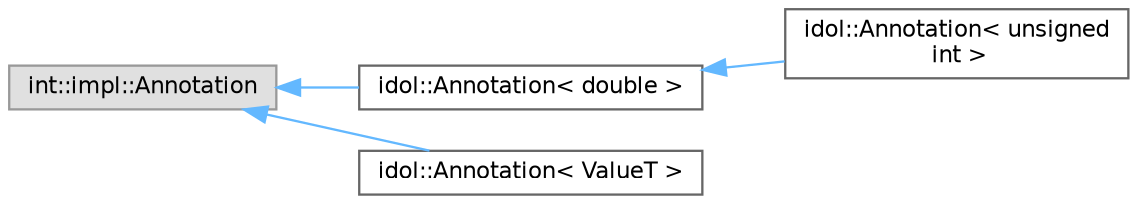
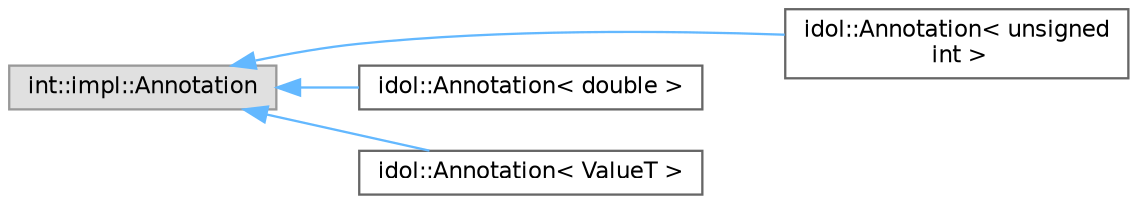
(755, 64) -> (519, 34)
